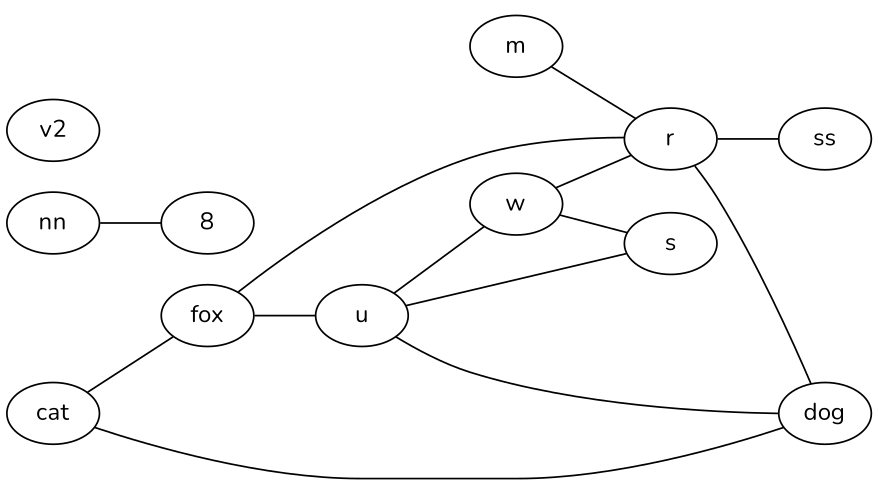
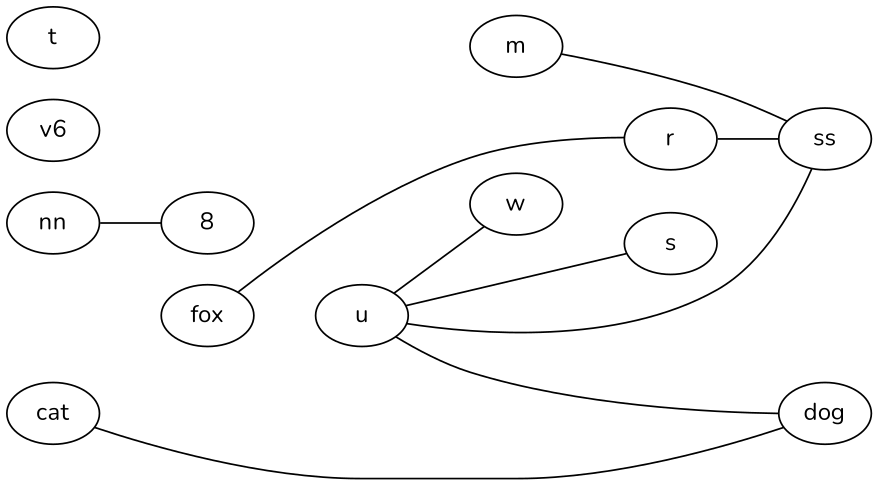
none -> (53, 38)
(594, 93) -> (676, 80)
(53, 130) -> (53, 130)
(593, 172) -> none
(594, 224) -> none
(759, 272) -> none
(285, 316) -> (642, 319)
(130, 364) -> none
